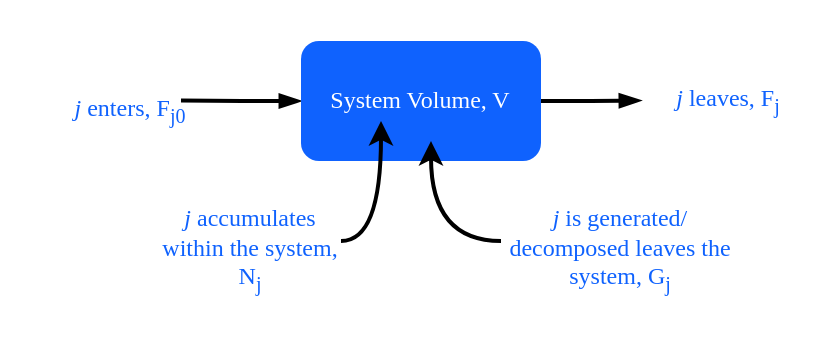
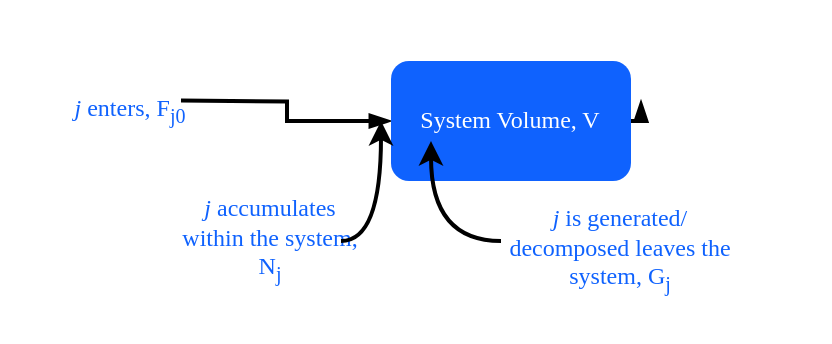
(421, 101) -> (511, 121)
(728, 101) -> none
(251, 251) -> (271, 241)
